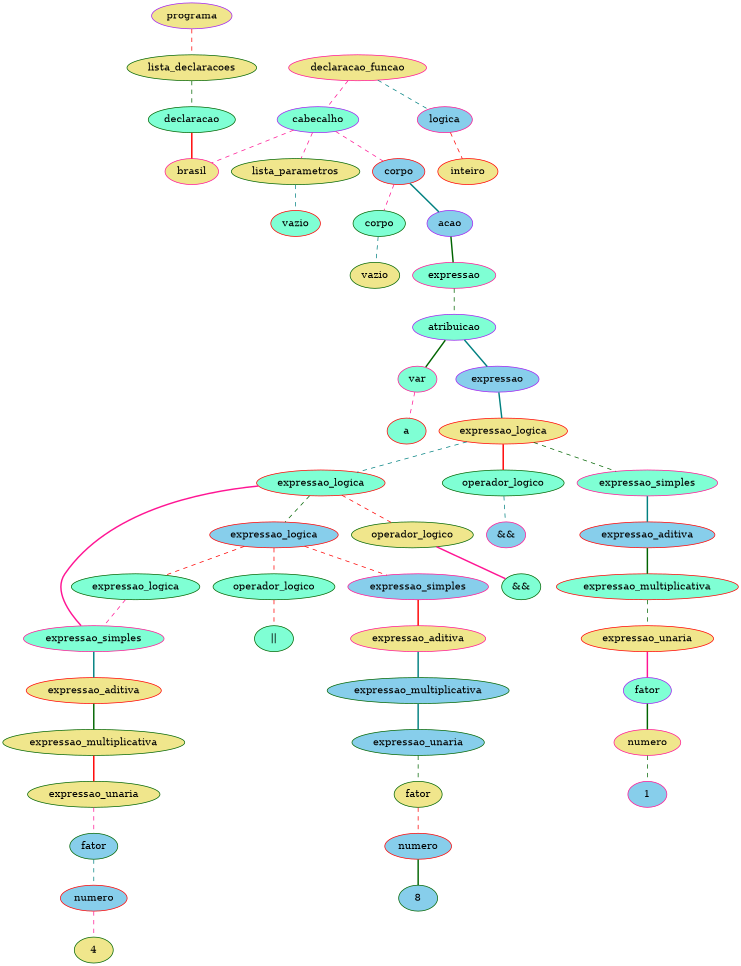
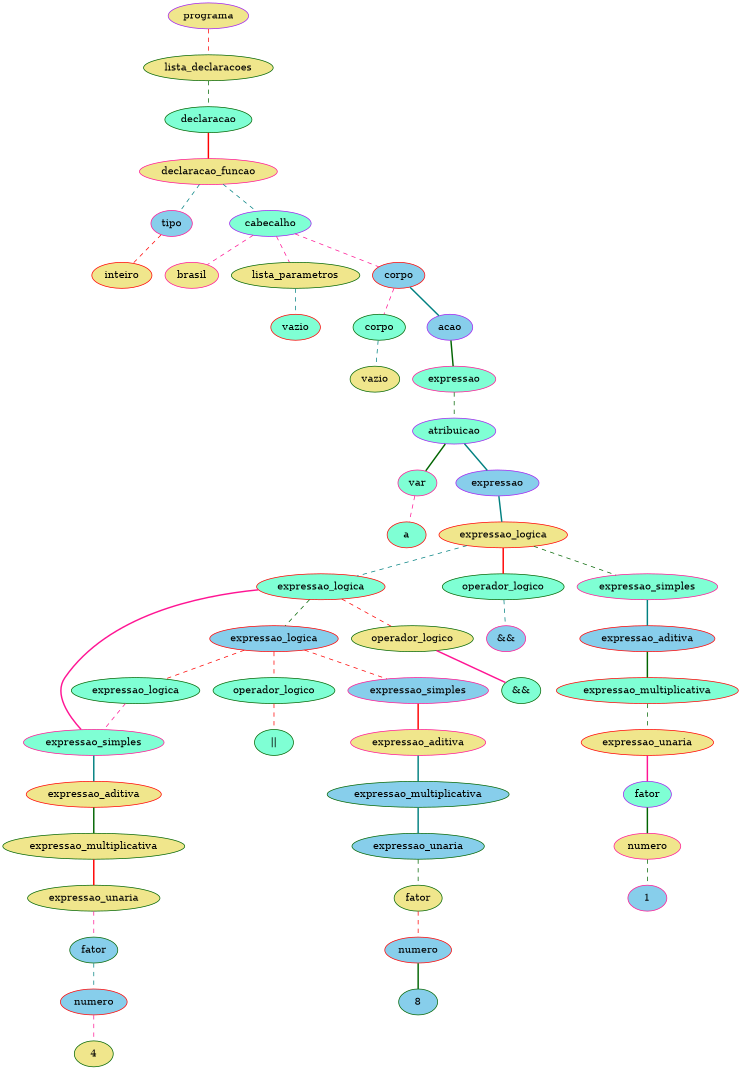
(338, 94) -> (240, 198)
(445, 120) -> (172, 223)
(192, 146) -> (208, 146)
